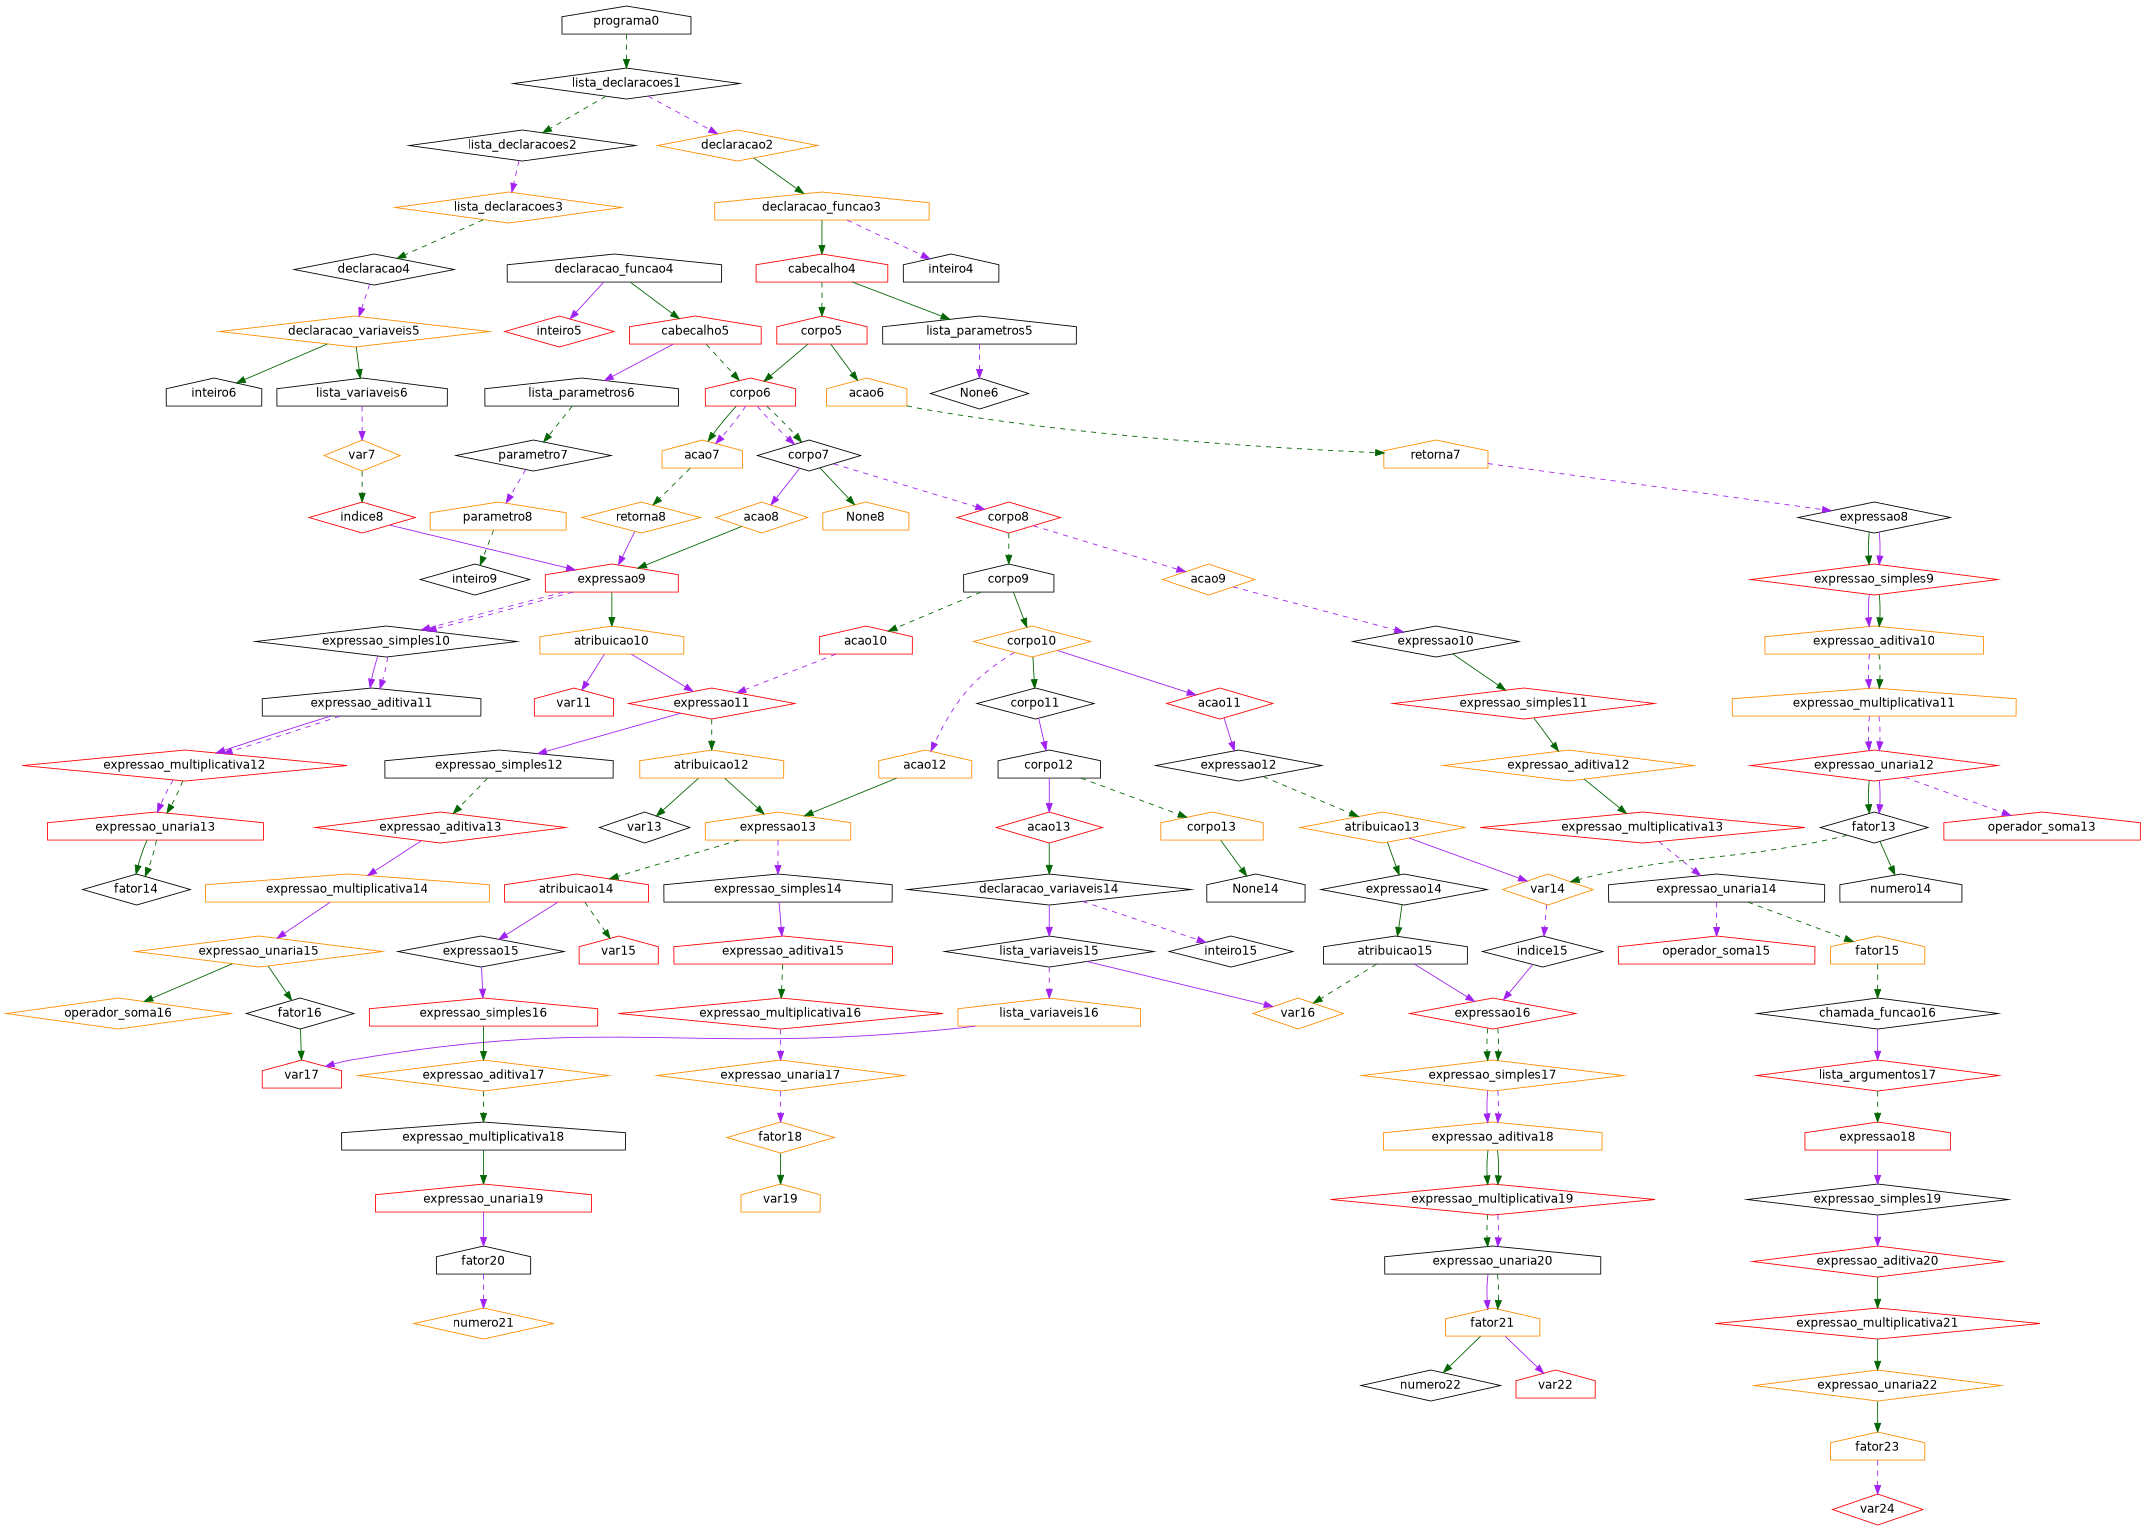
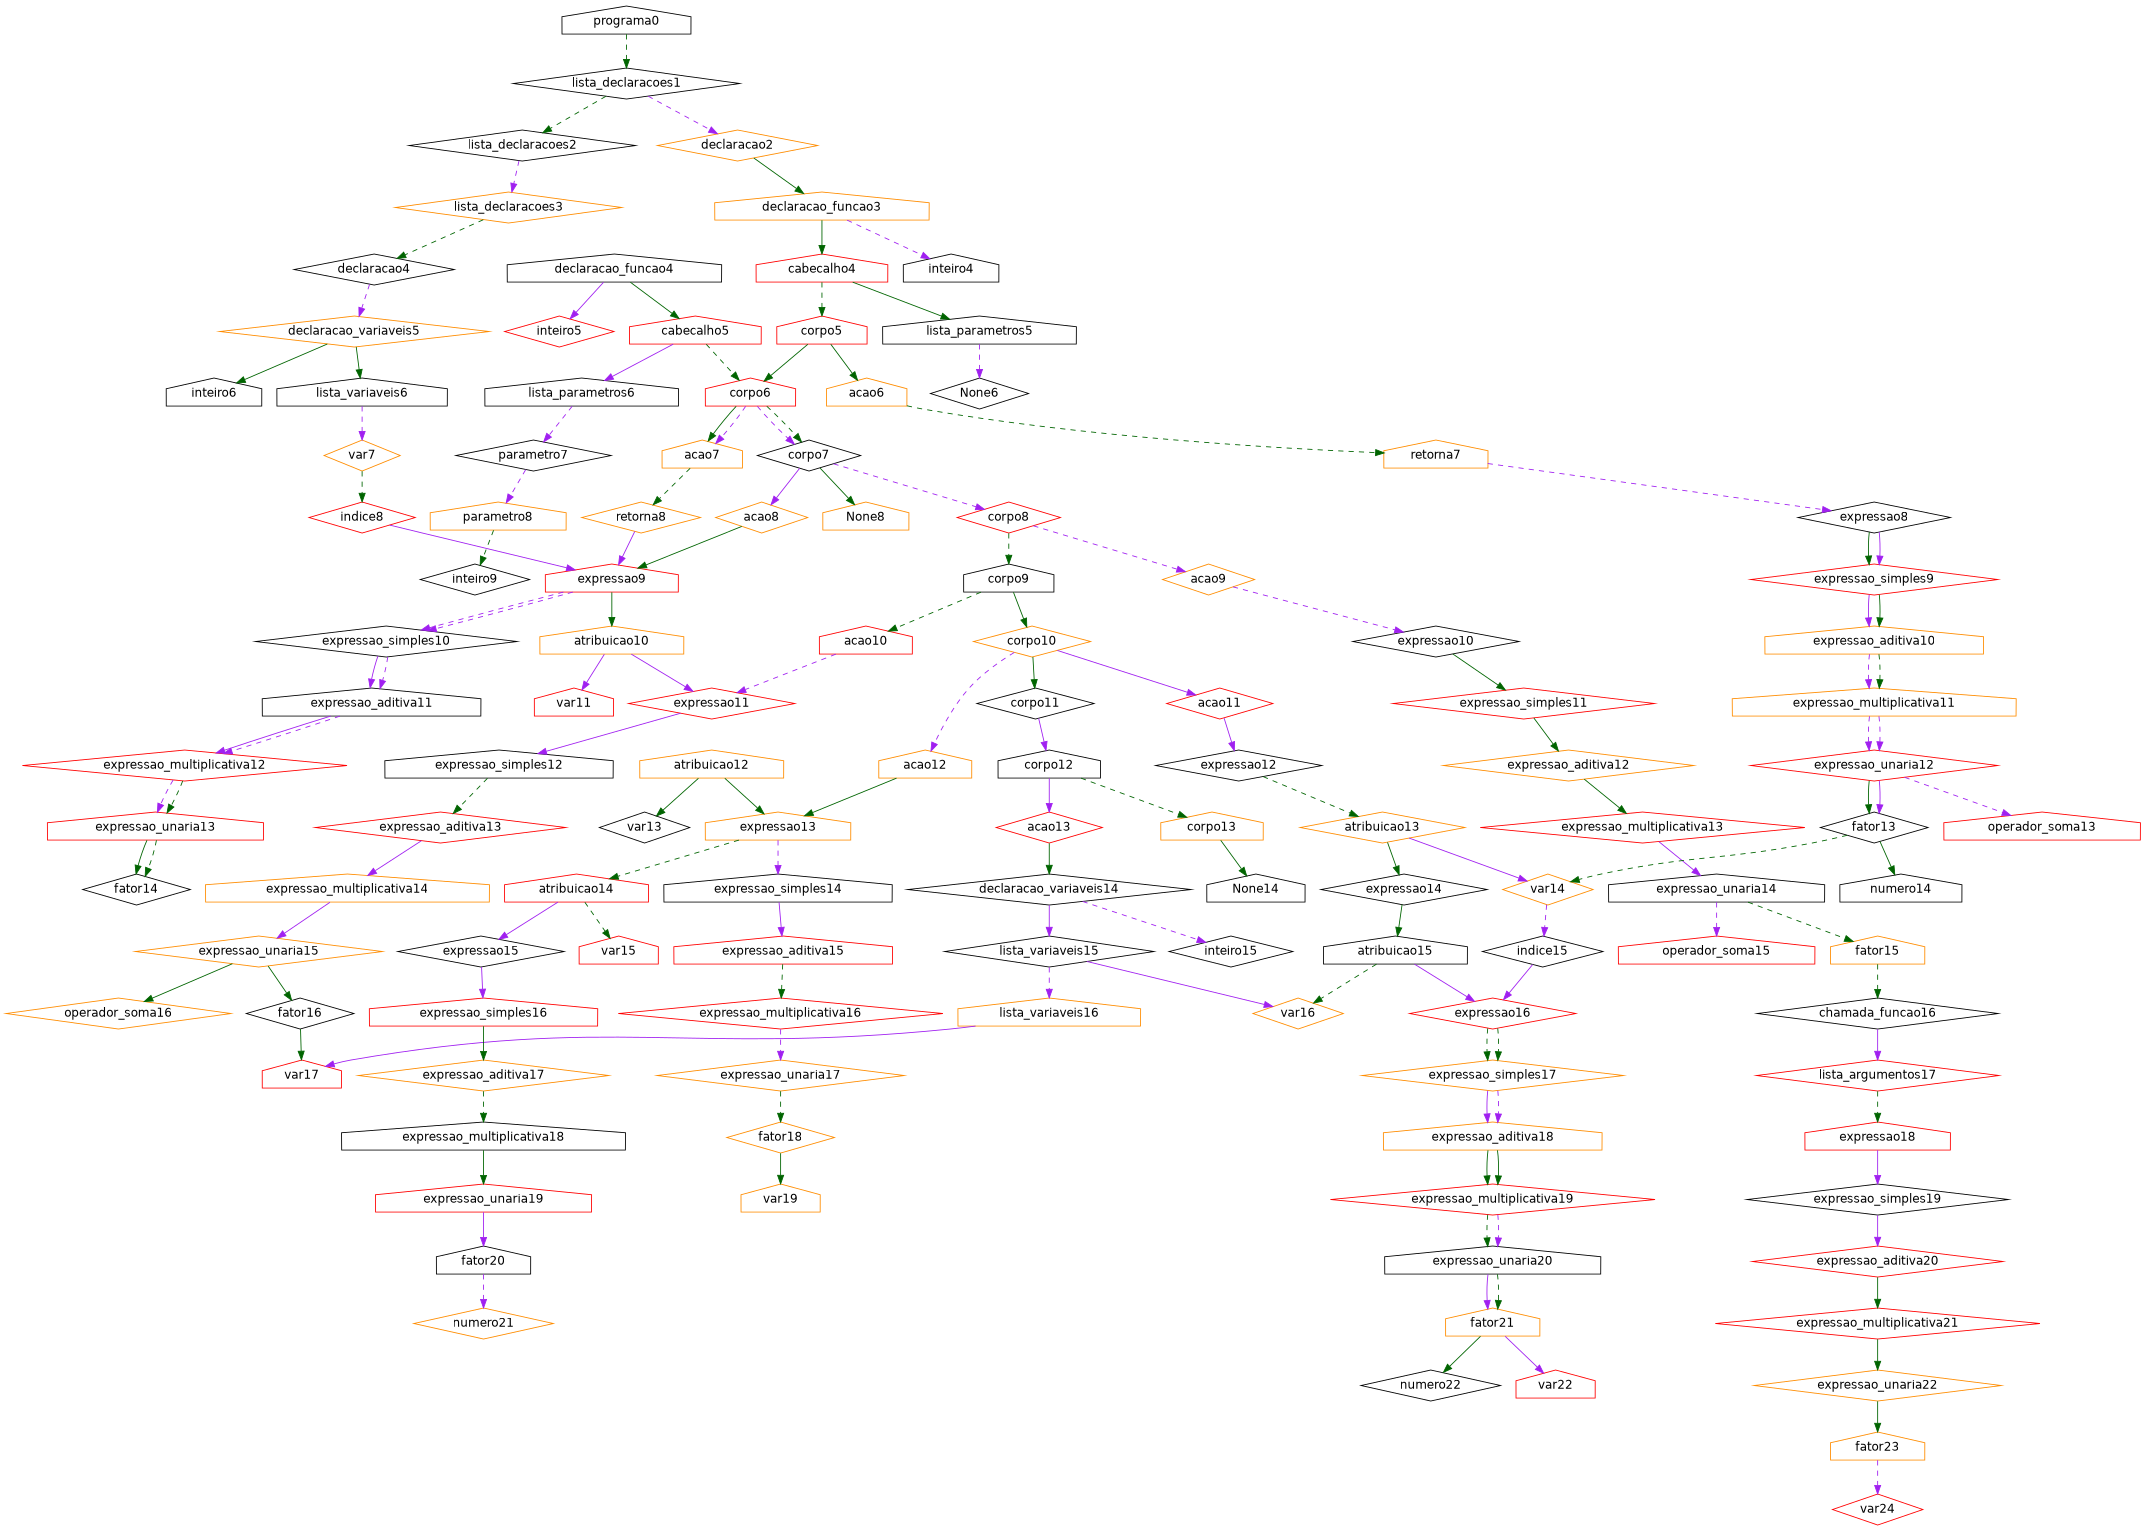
(561, 421) -> (561, 421)
(712, 730) -> none
(1676, 856) -> (1676, 856)
(781, 1102) -> (781, 1102)
